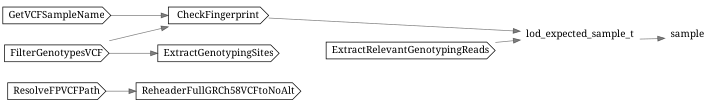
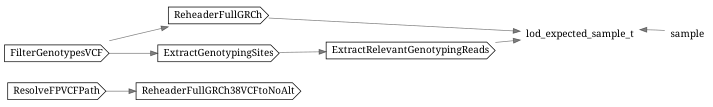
(57, 15) -> none
(218, 15) -> (218, 15)
(649, 39) -> (656, 30)
none -> (299, 52)
(218, 91) -> (218, 91)
